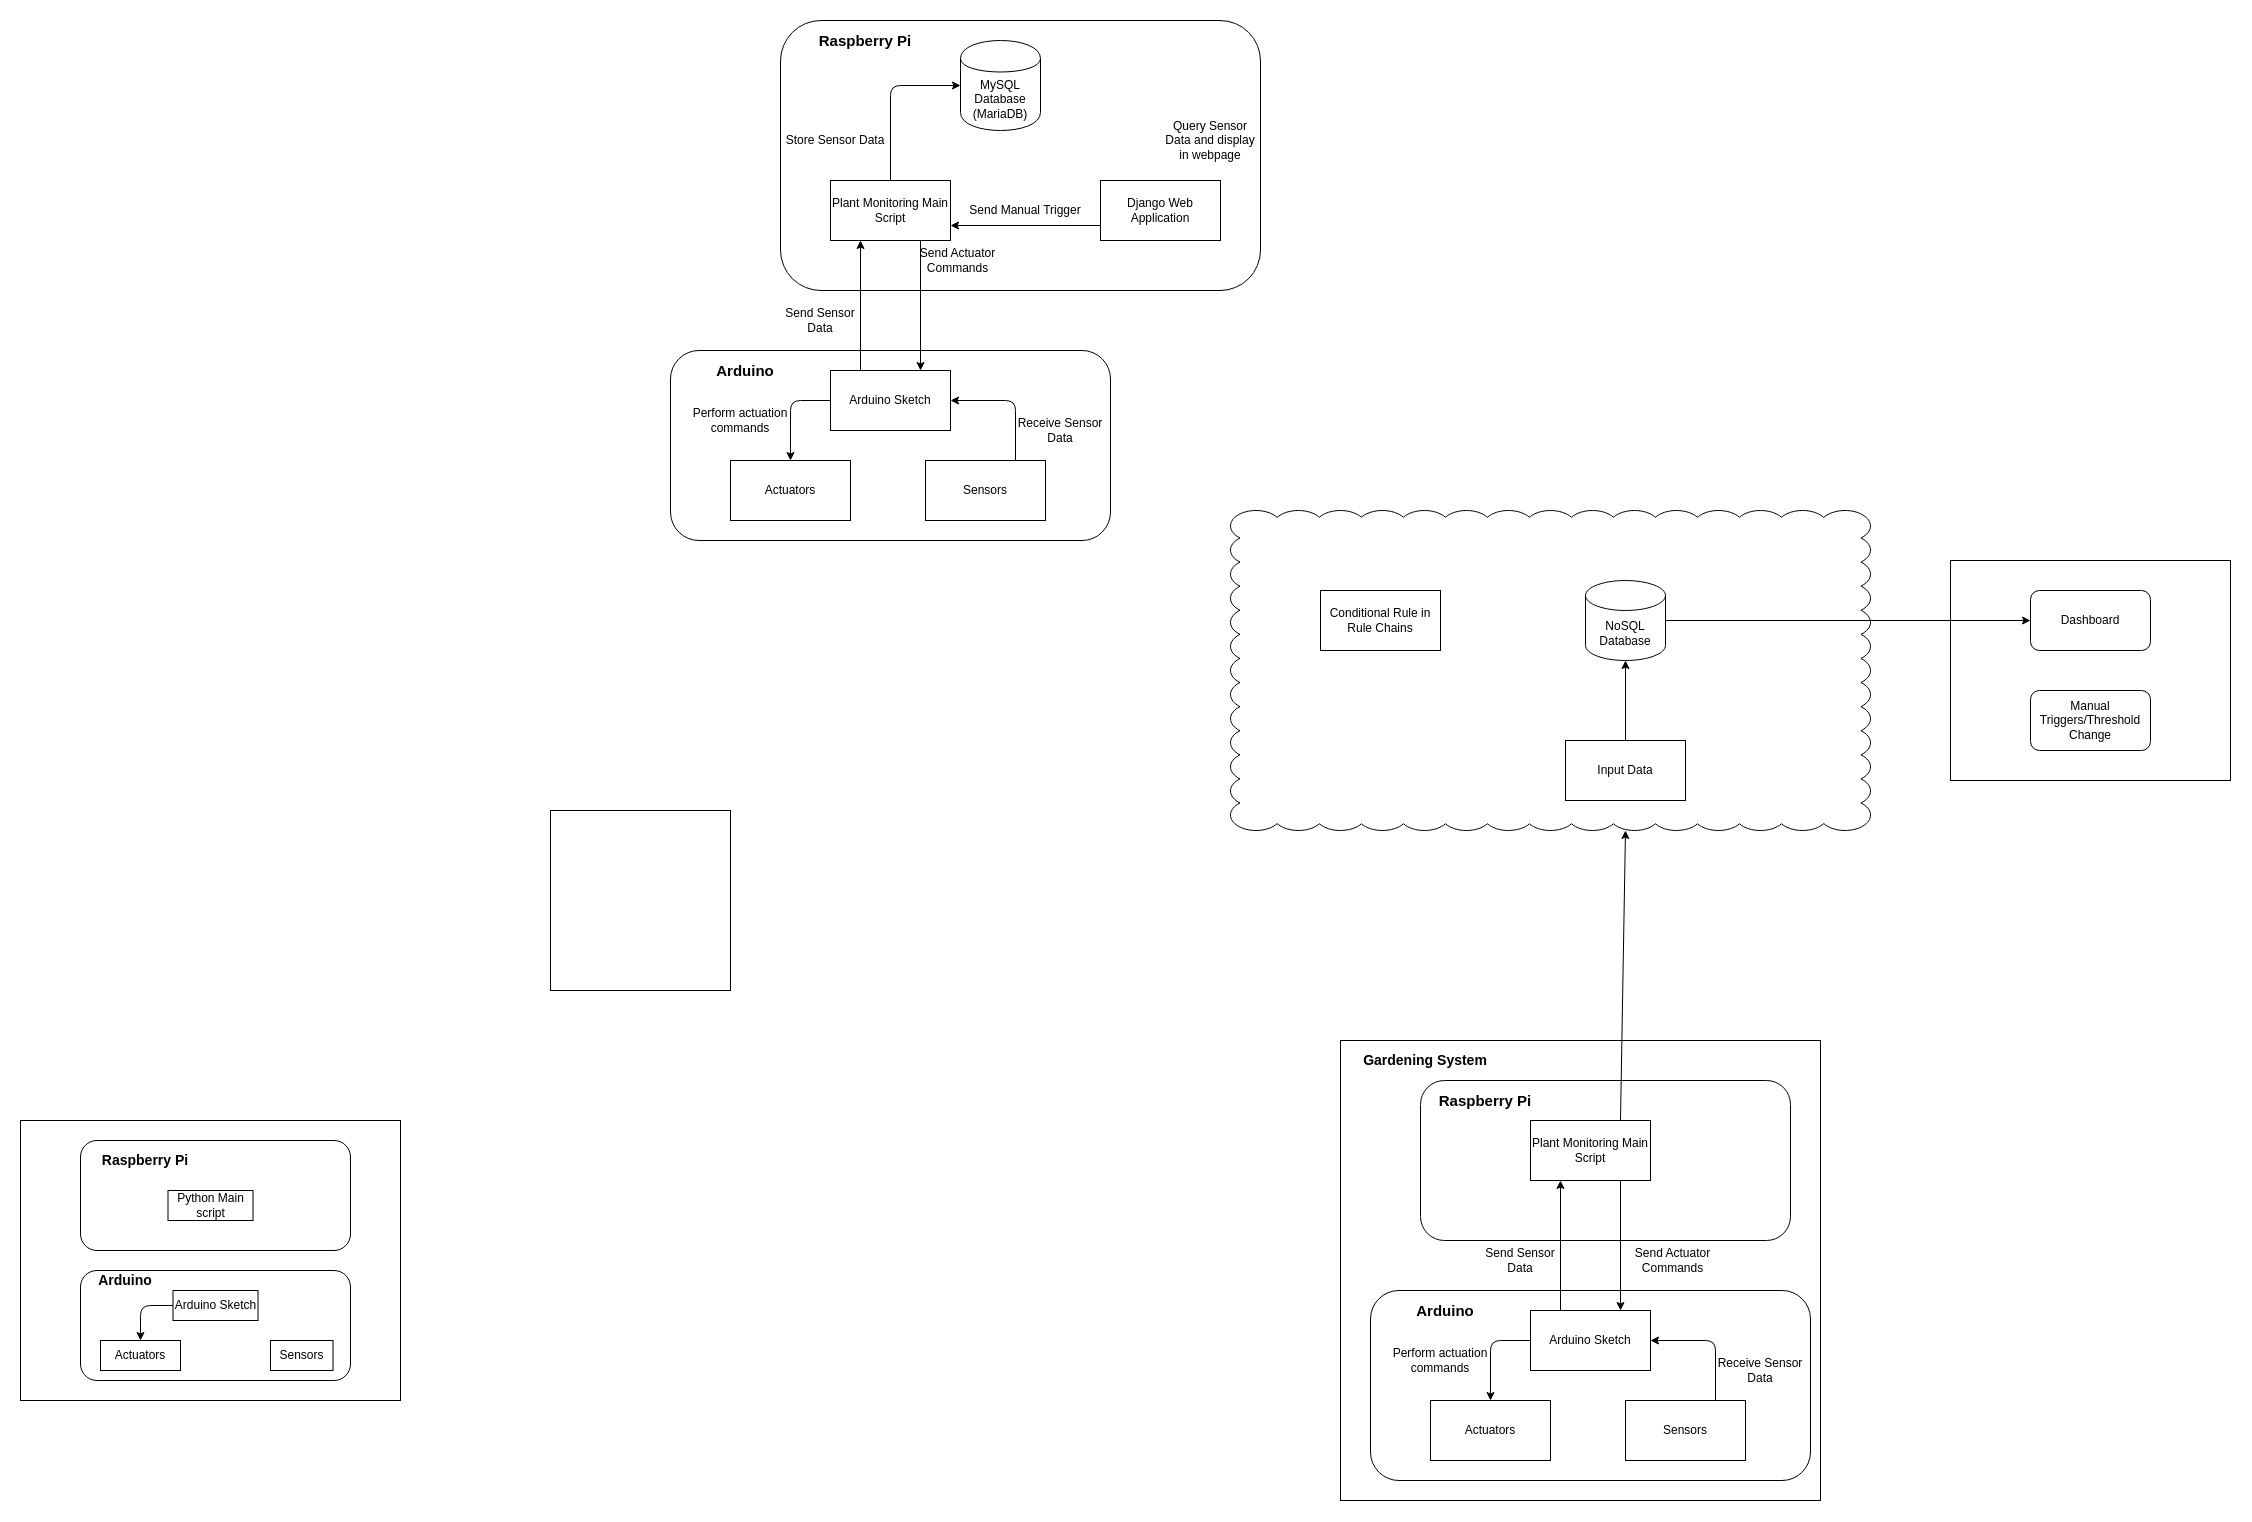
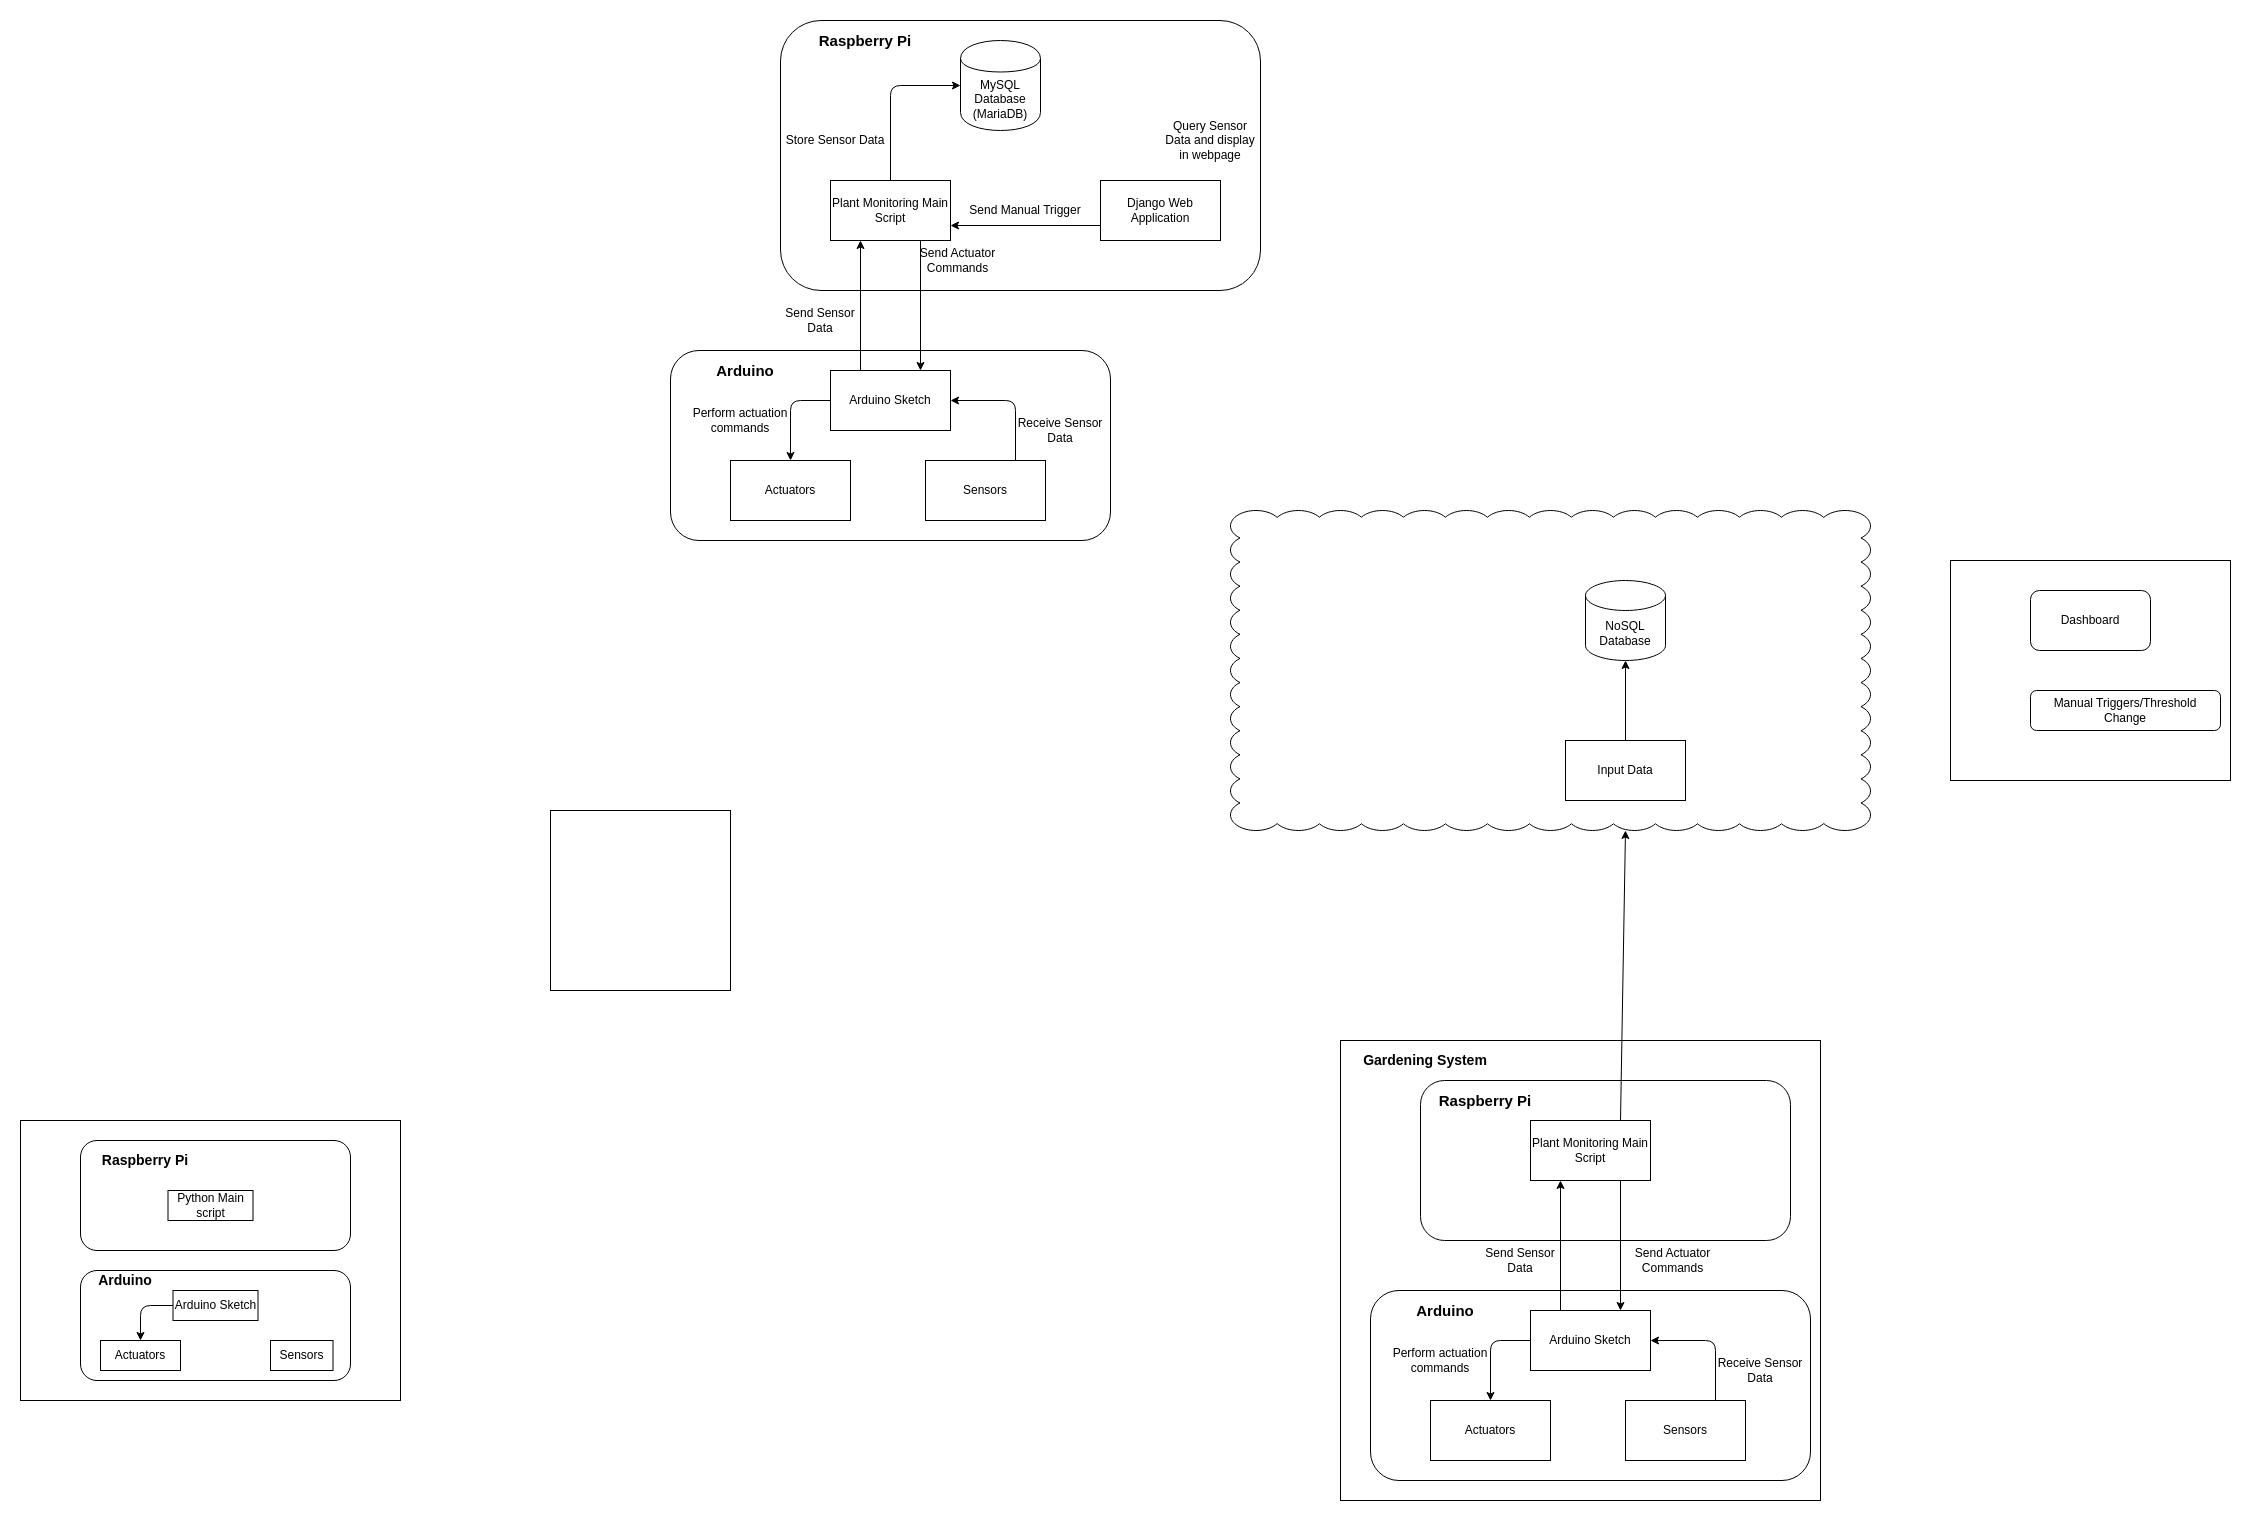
(1381, 621) -> none
(1845, 621) -> none
(2091, 721) -> (2126, 711)
